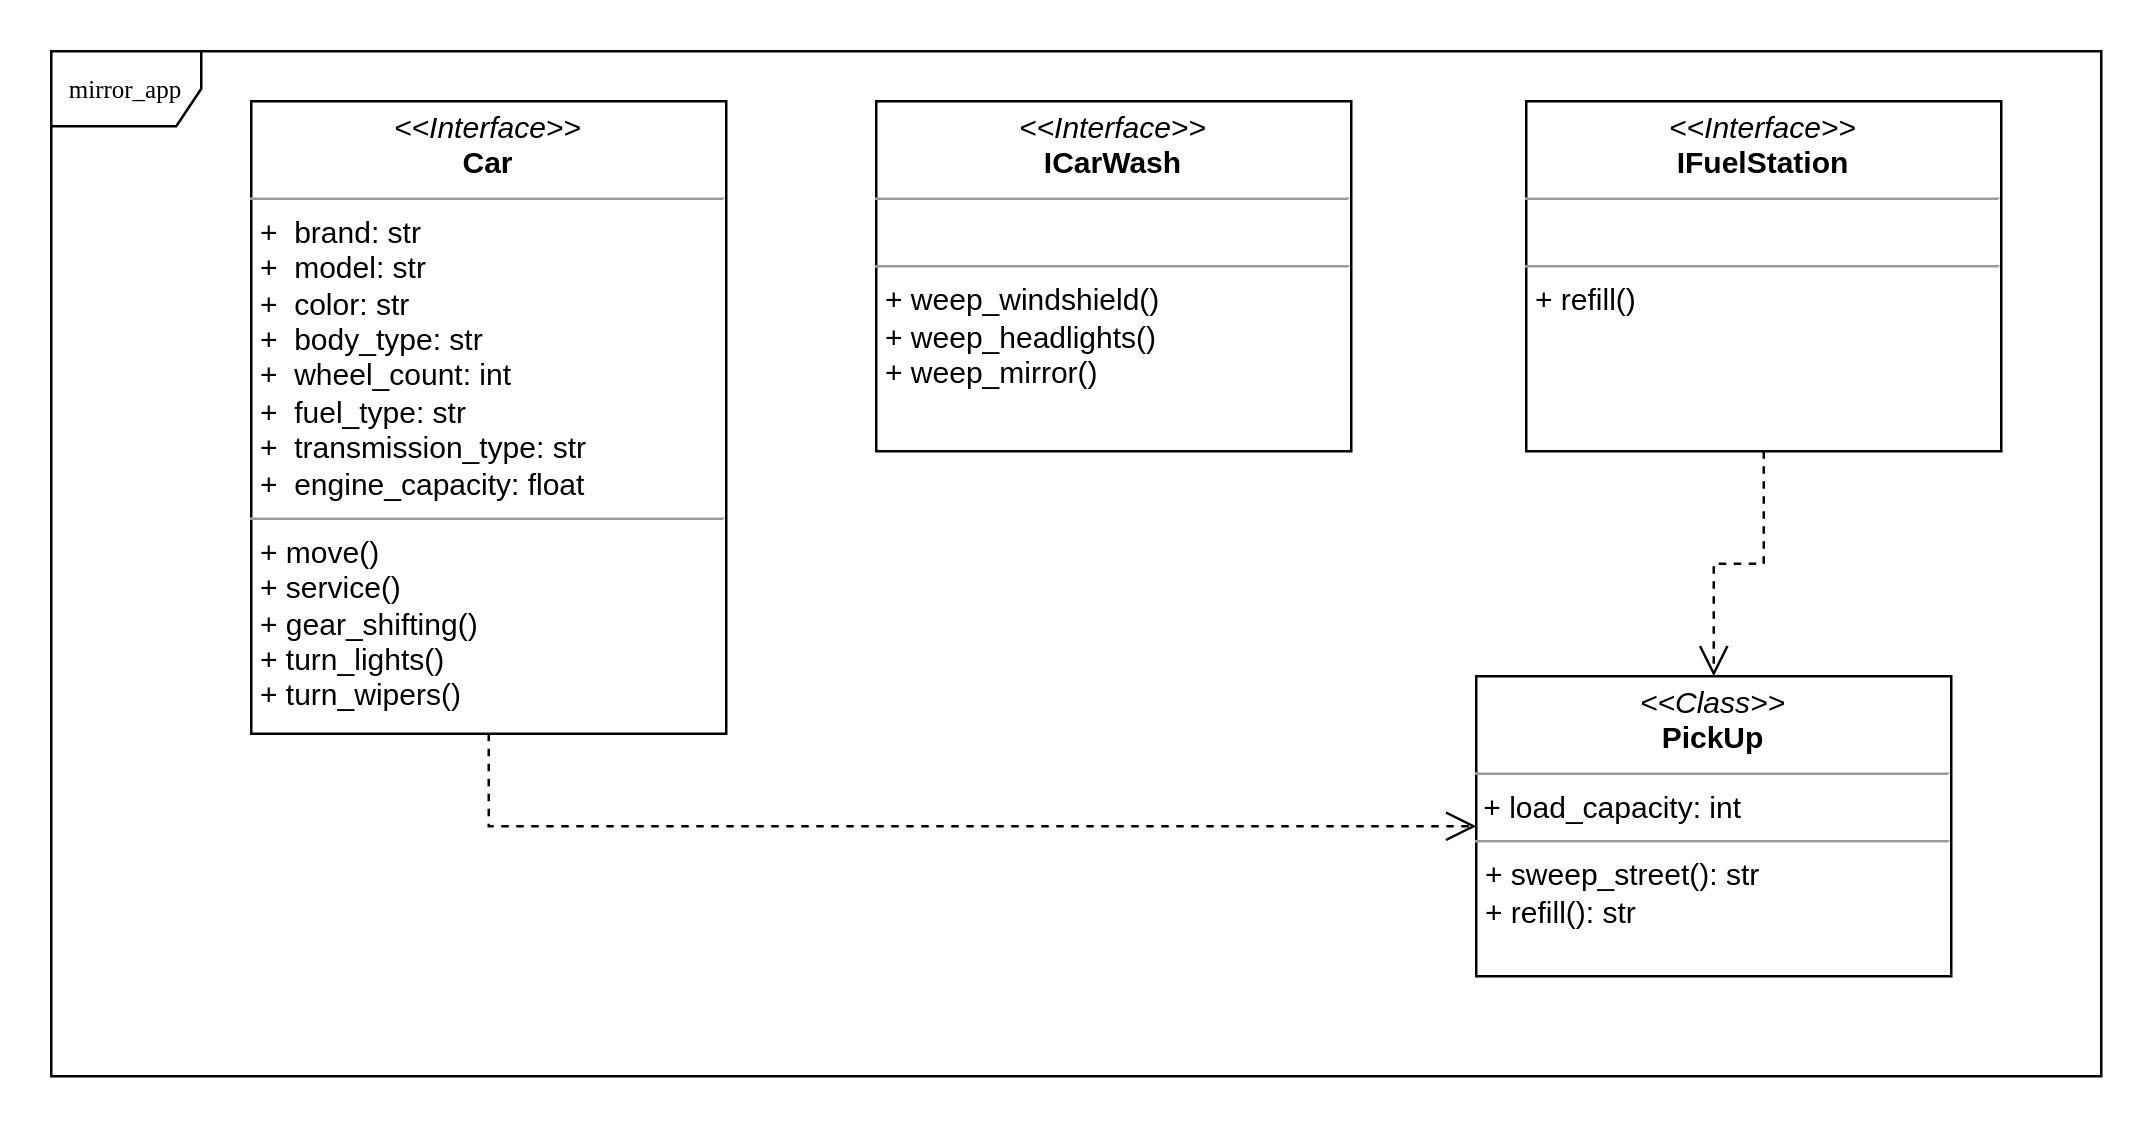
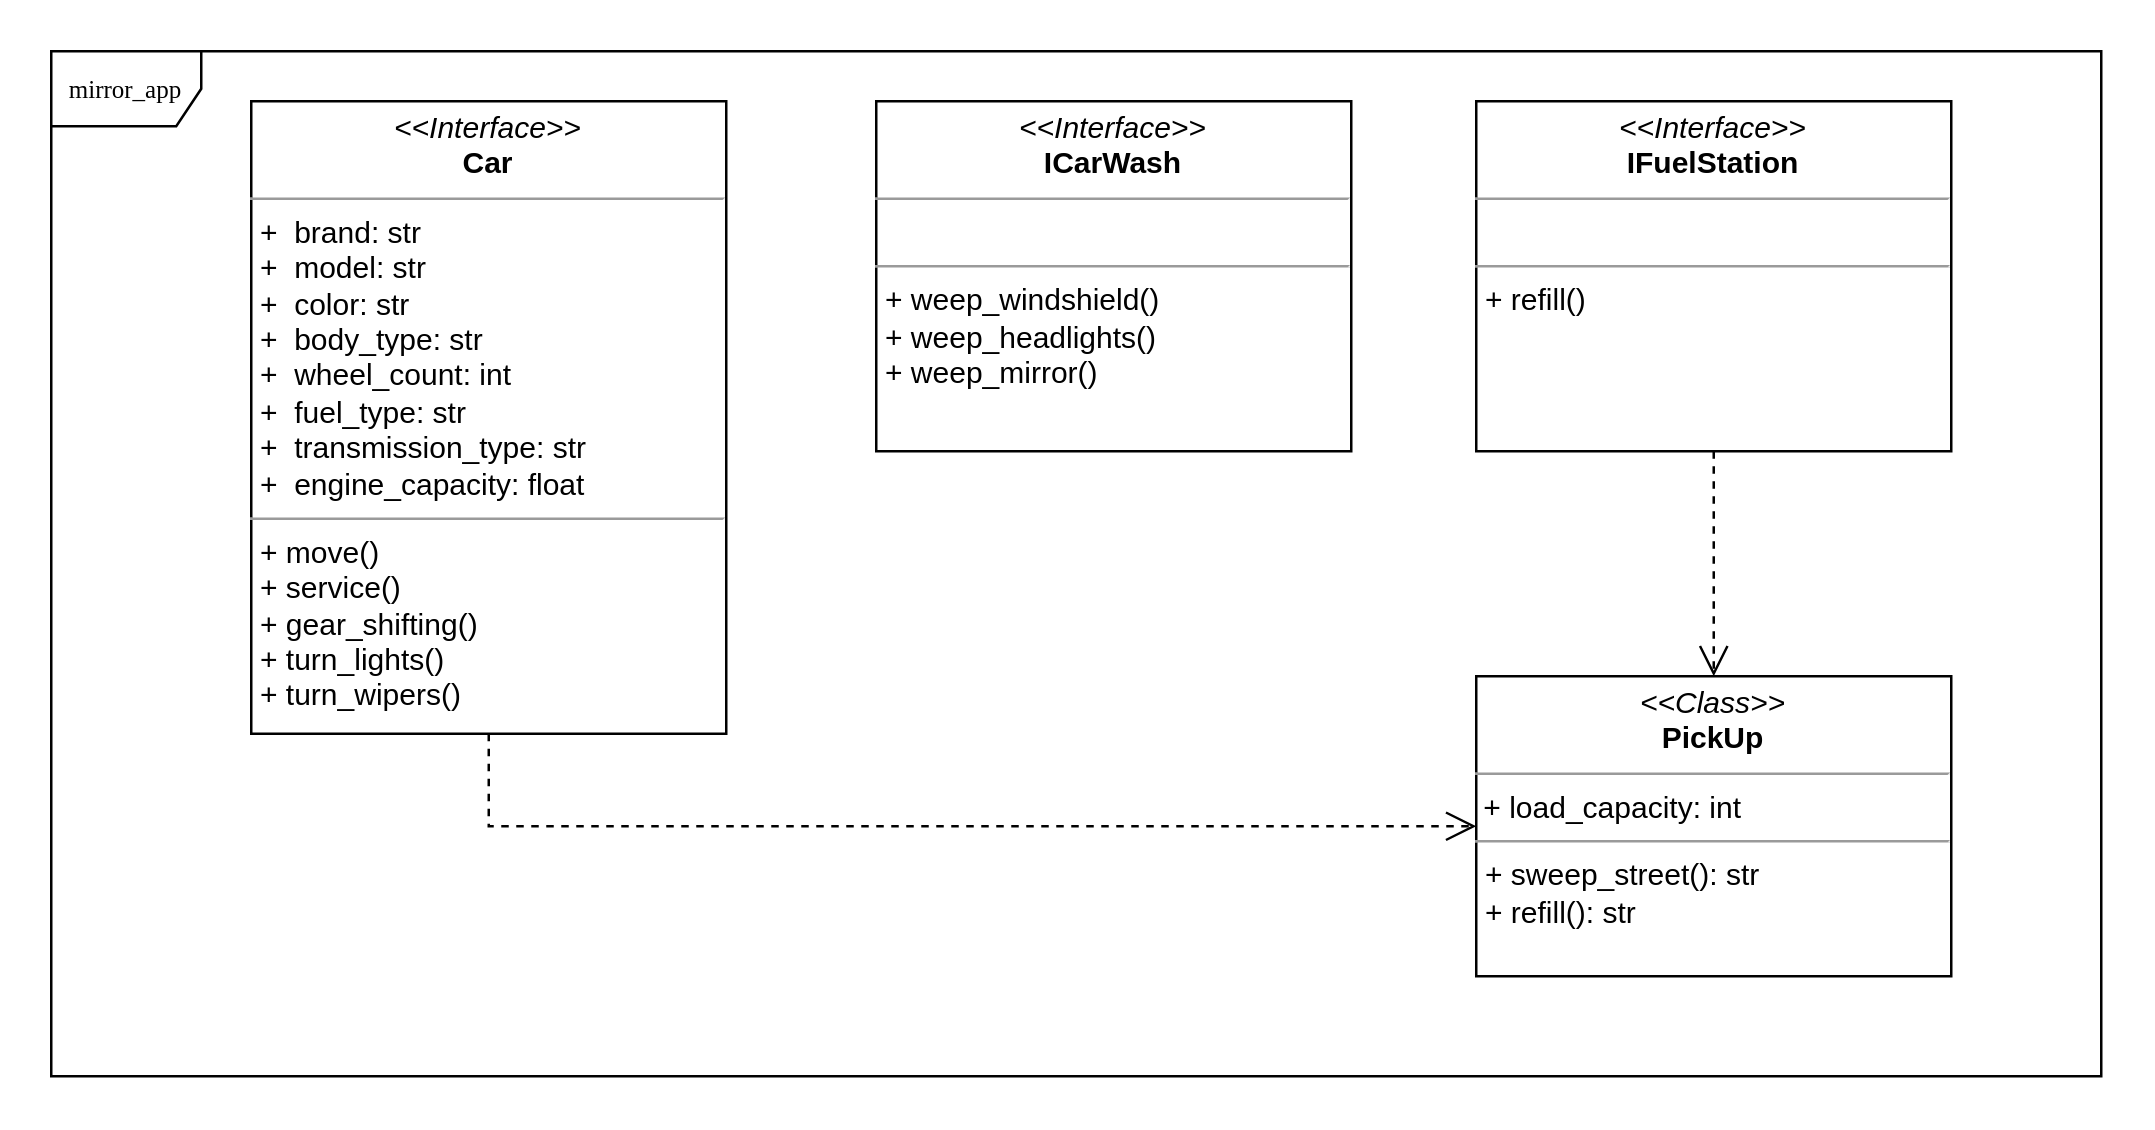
(1764, 276) -> (1714, 276)
